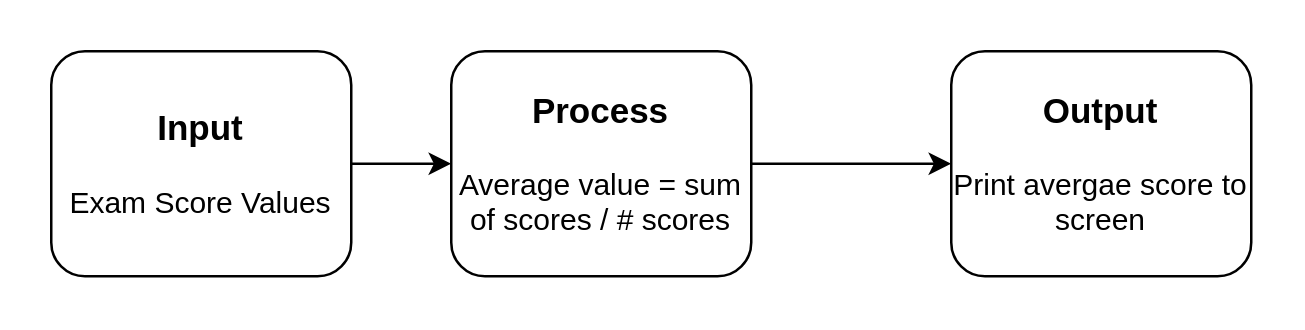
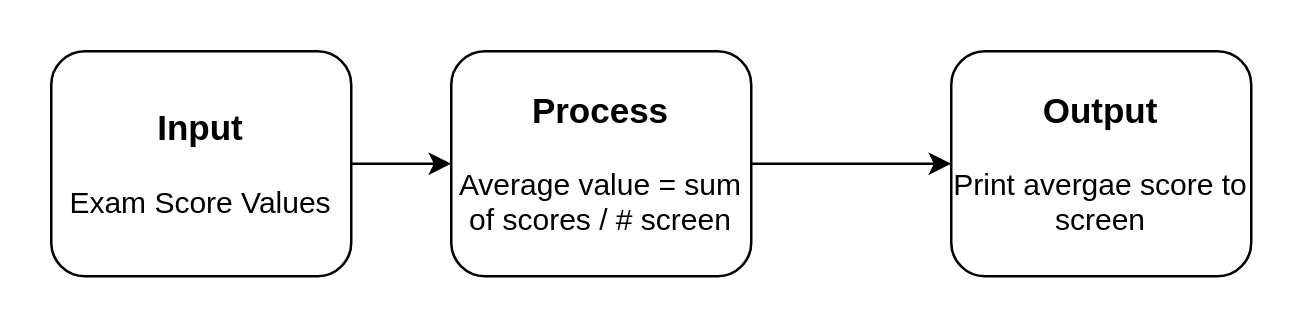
(601, 164) -> (601, 164)
